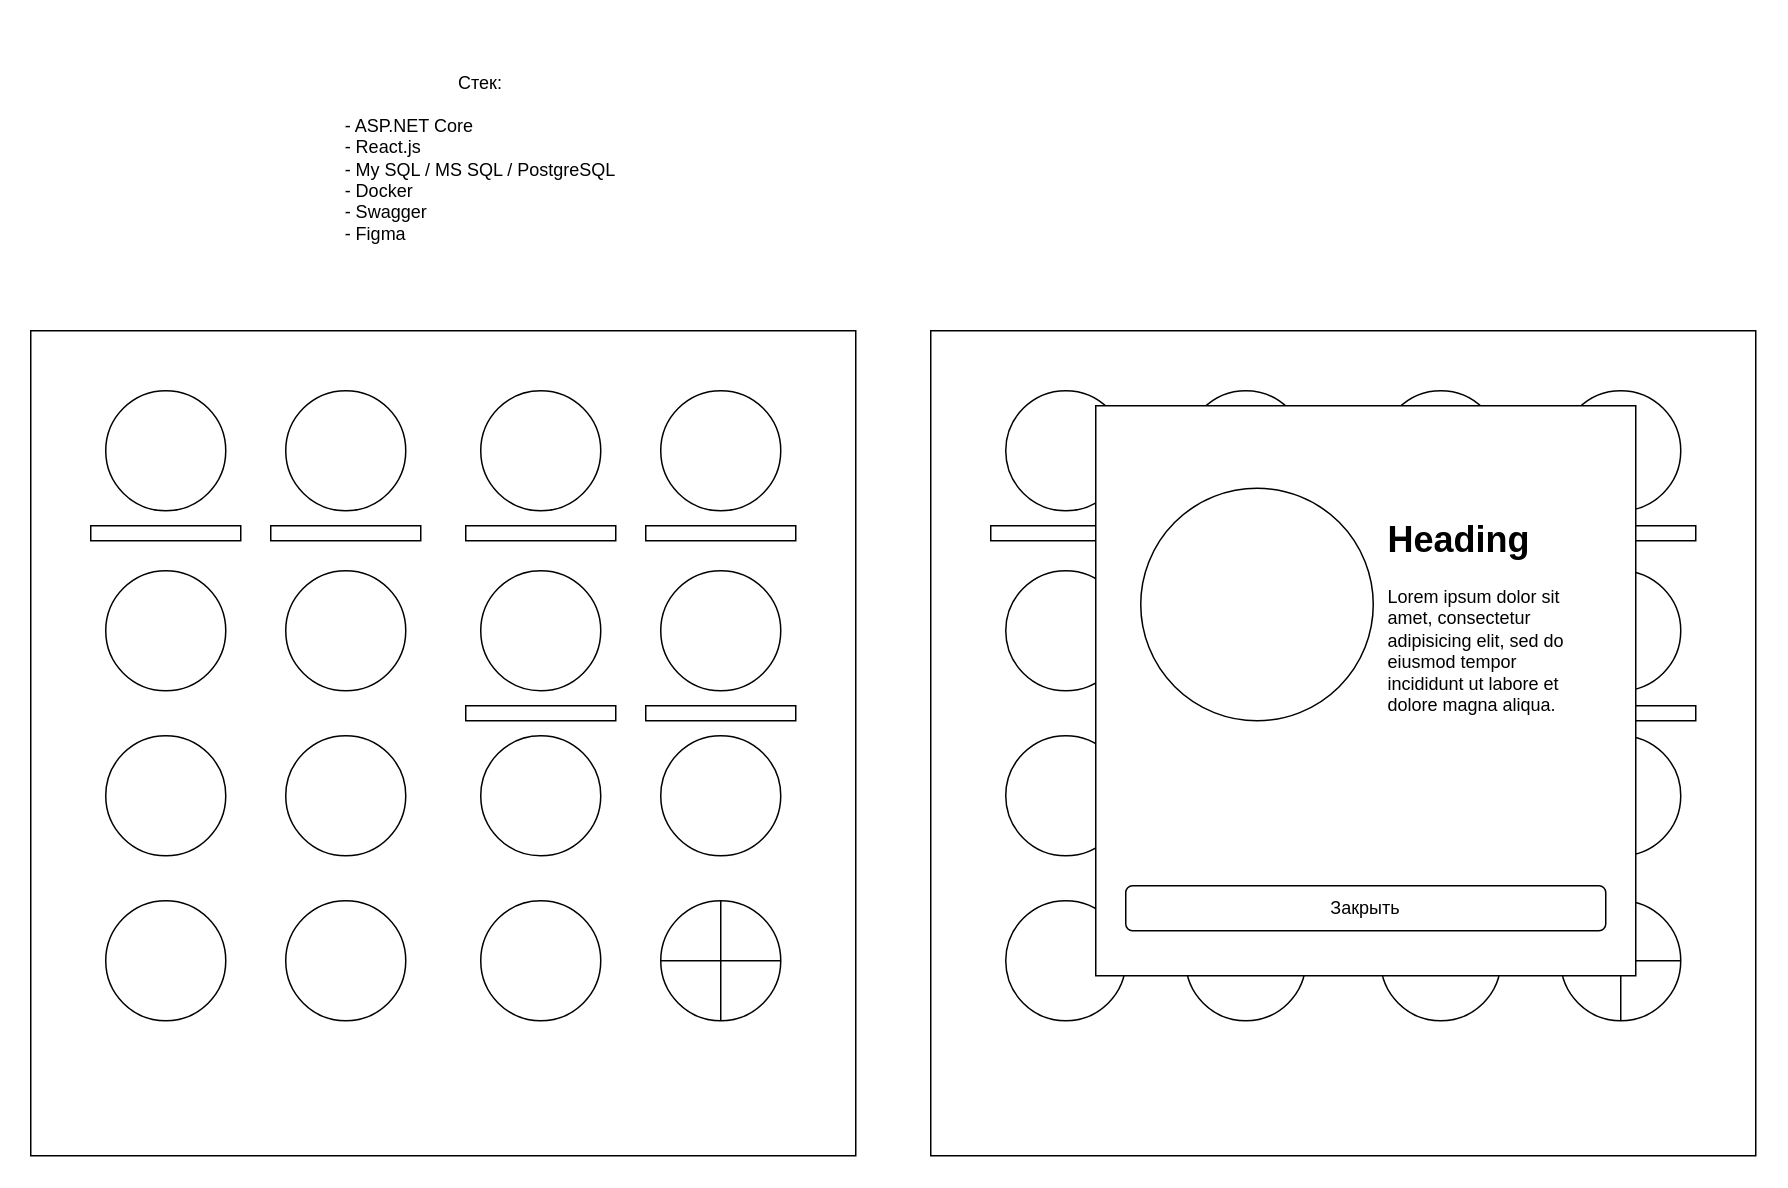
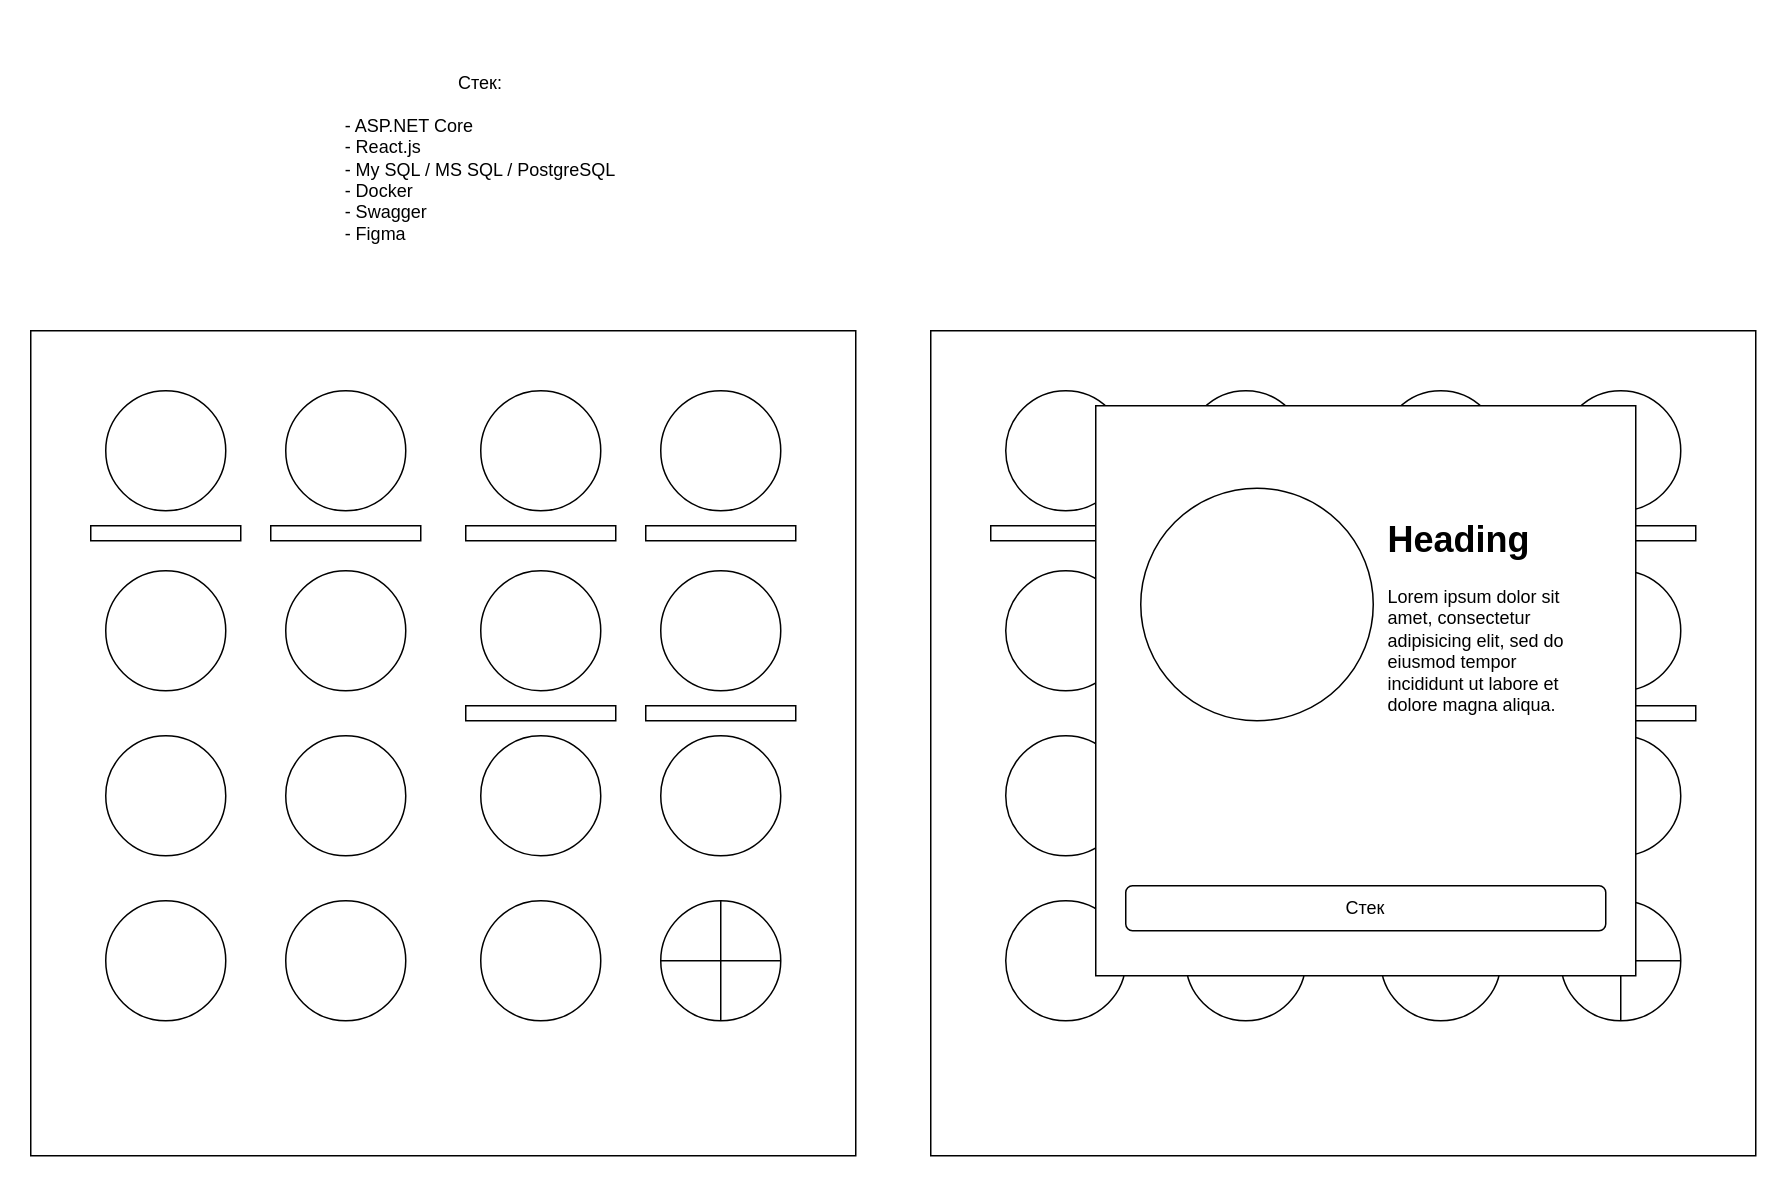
(1366, 908) -> (1366, 908)
